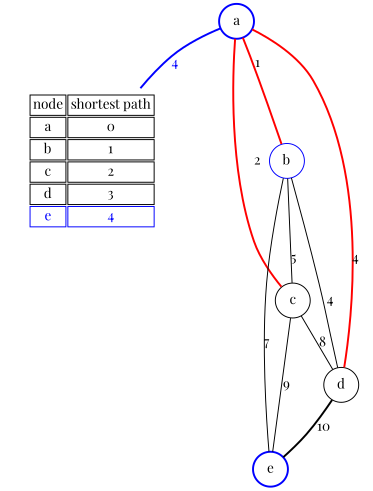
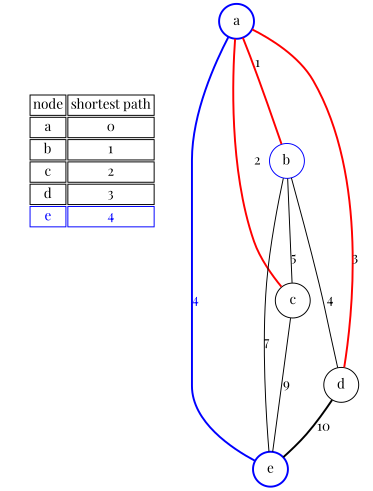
(176, 53) -> (192, 259)
(355, 258) -> (355, 258)
(317, 343) -> none
